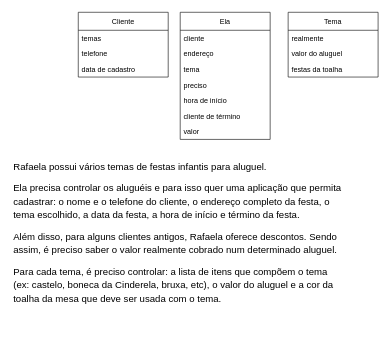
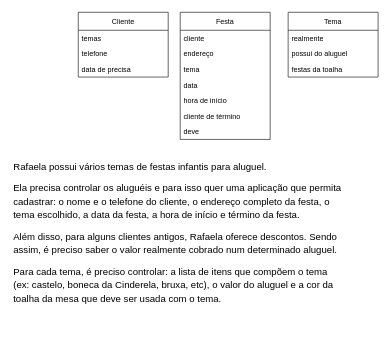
(225, 22) -> (225, 22)
(319, 54) -> (321, 54)
(112, 70) -> (109, 70)
(197, 85) -> (192, 85)
(193, 132) -> (192, 132)
